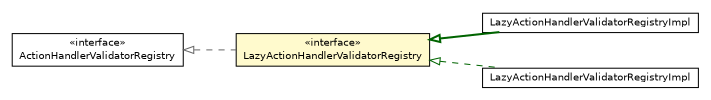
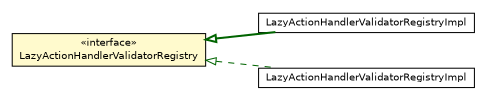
(98, 50) -> none
